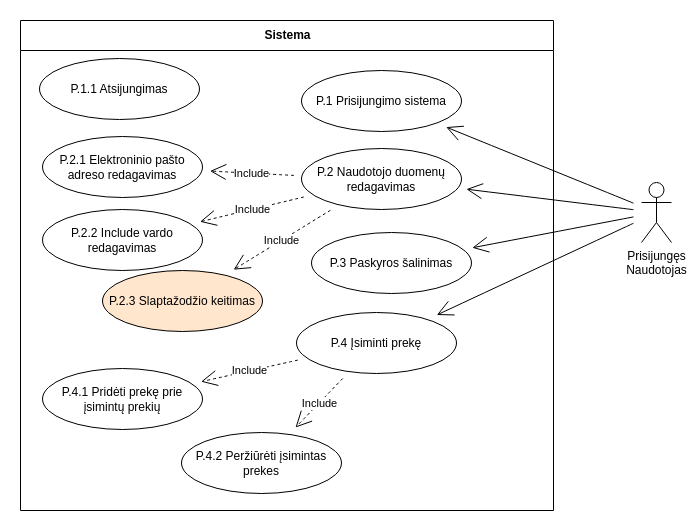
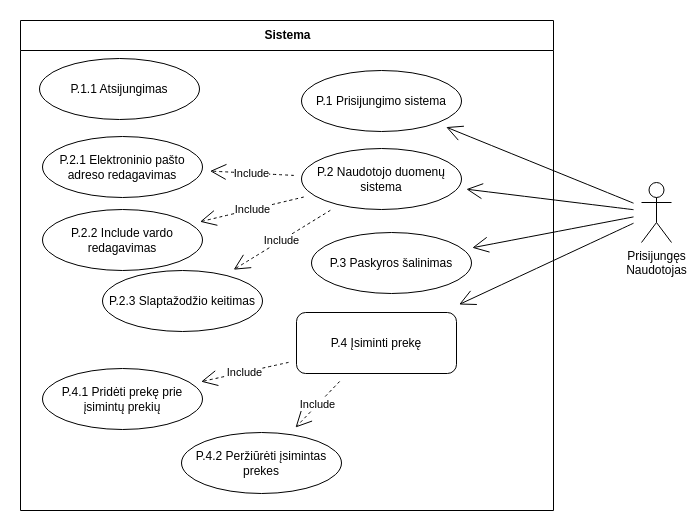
(382, 180) -> (382, 180)
(183, 301) -> (183, 301)
(377, 343) -> (377, 343)
